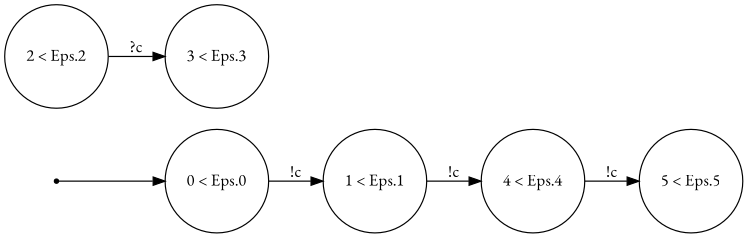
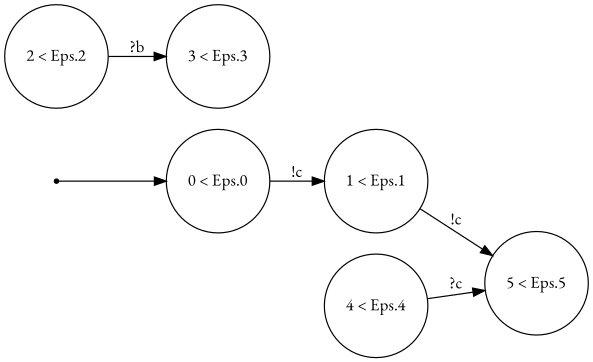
(137, 48) -> (137, 48)
(612, 172) -> (456, 284)
(448, 181) -> (451, 229)
